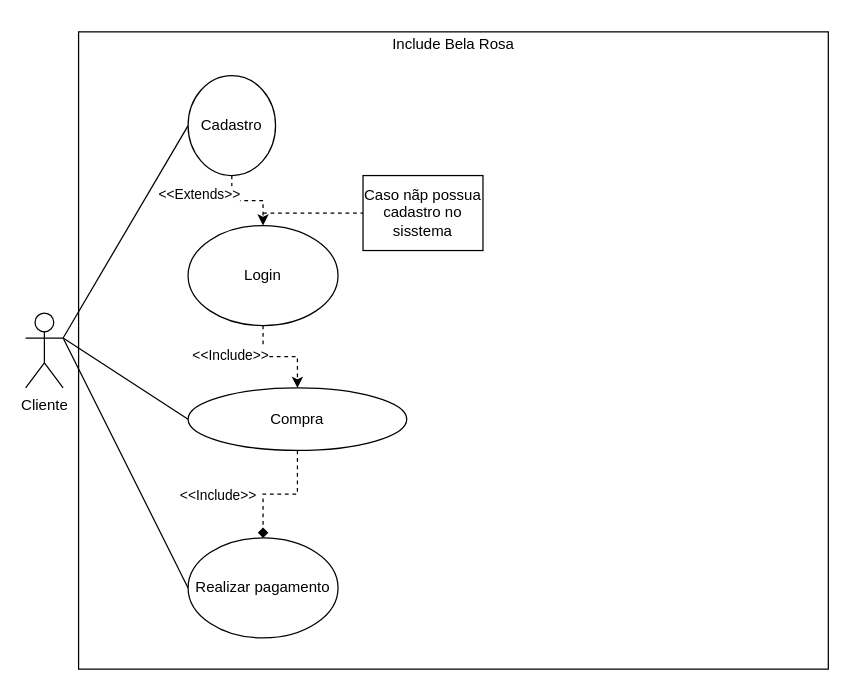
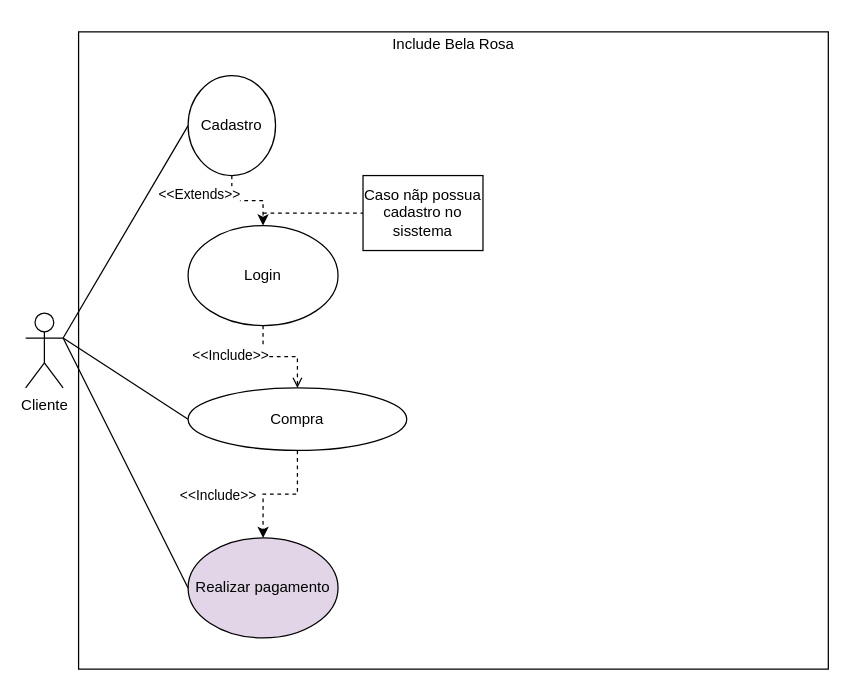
(298, 378) -> (298, 380)
(263, 527) -> (263, 528)
(263, 588) -> (263, 588)
